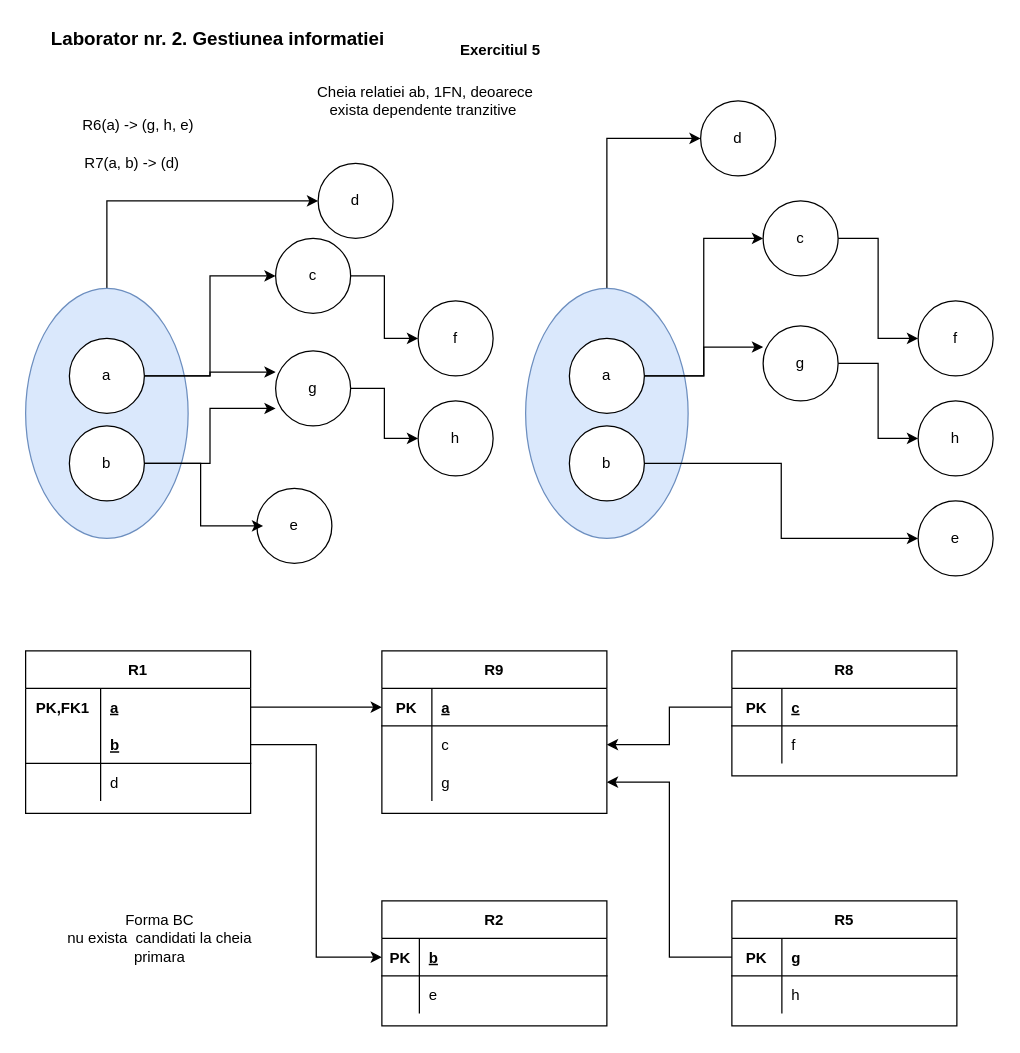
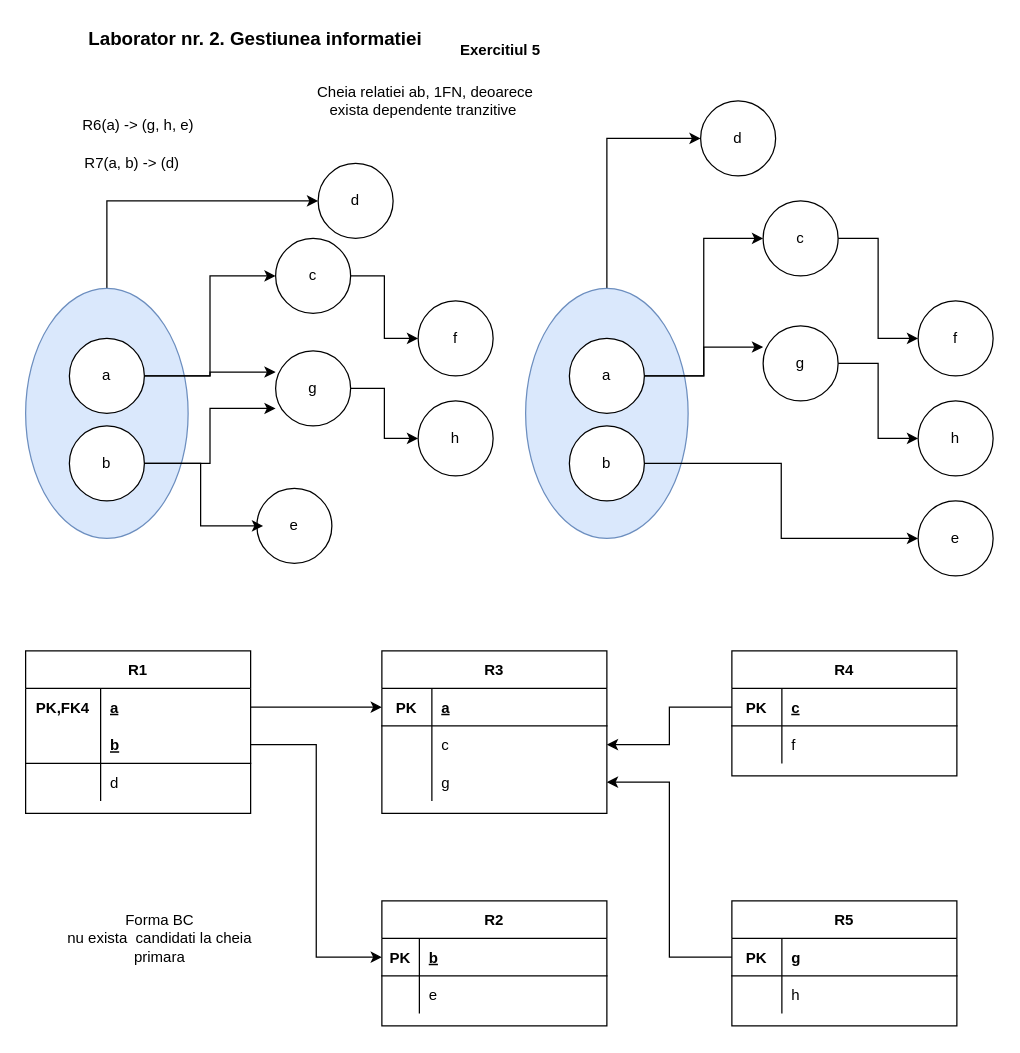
(218, 38) -> (256, 38)
(494, 670) -> (494, 670)
(844, 670) -> (844, 670)
(63, 708) -> (63, 708)
